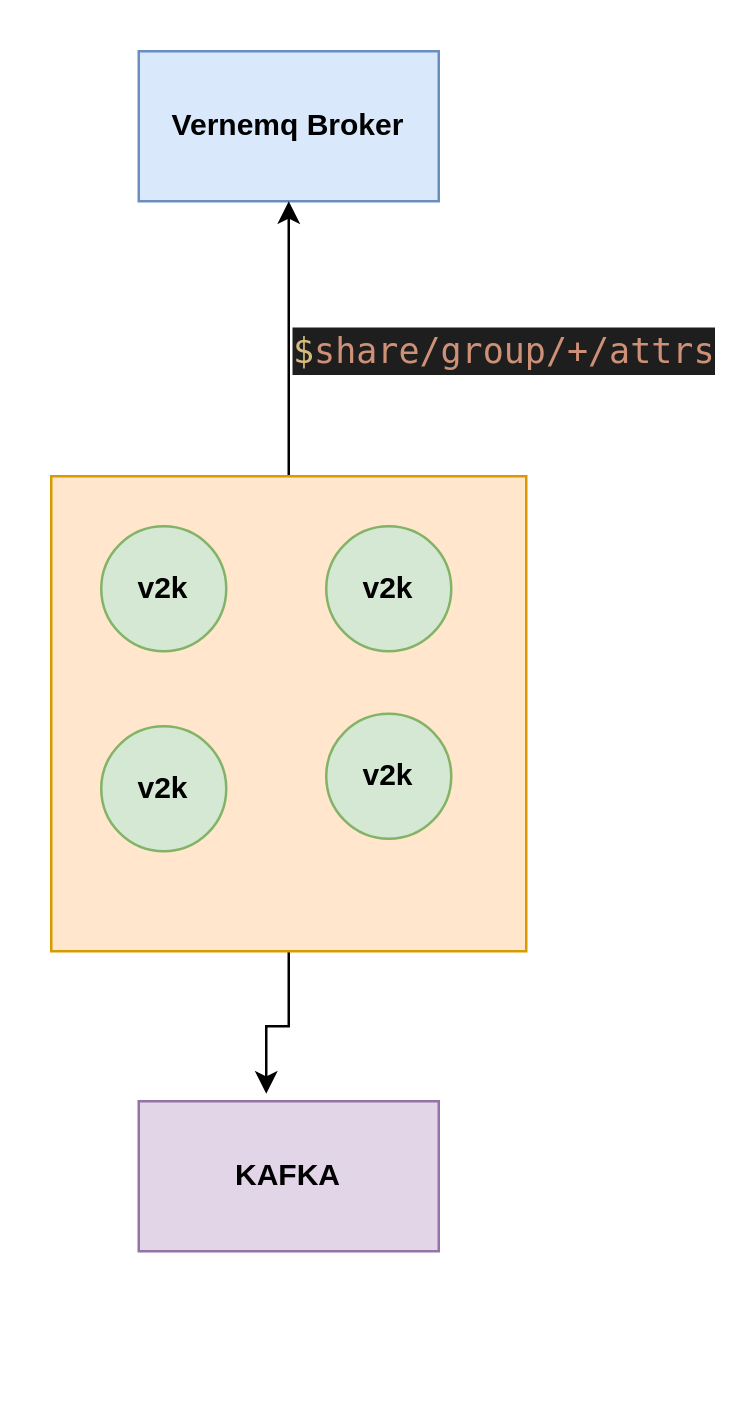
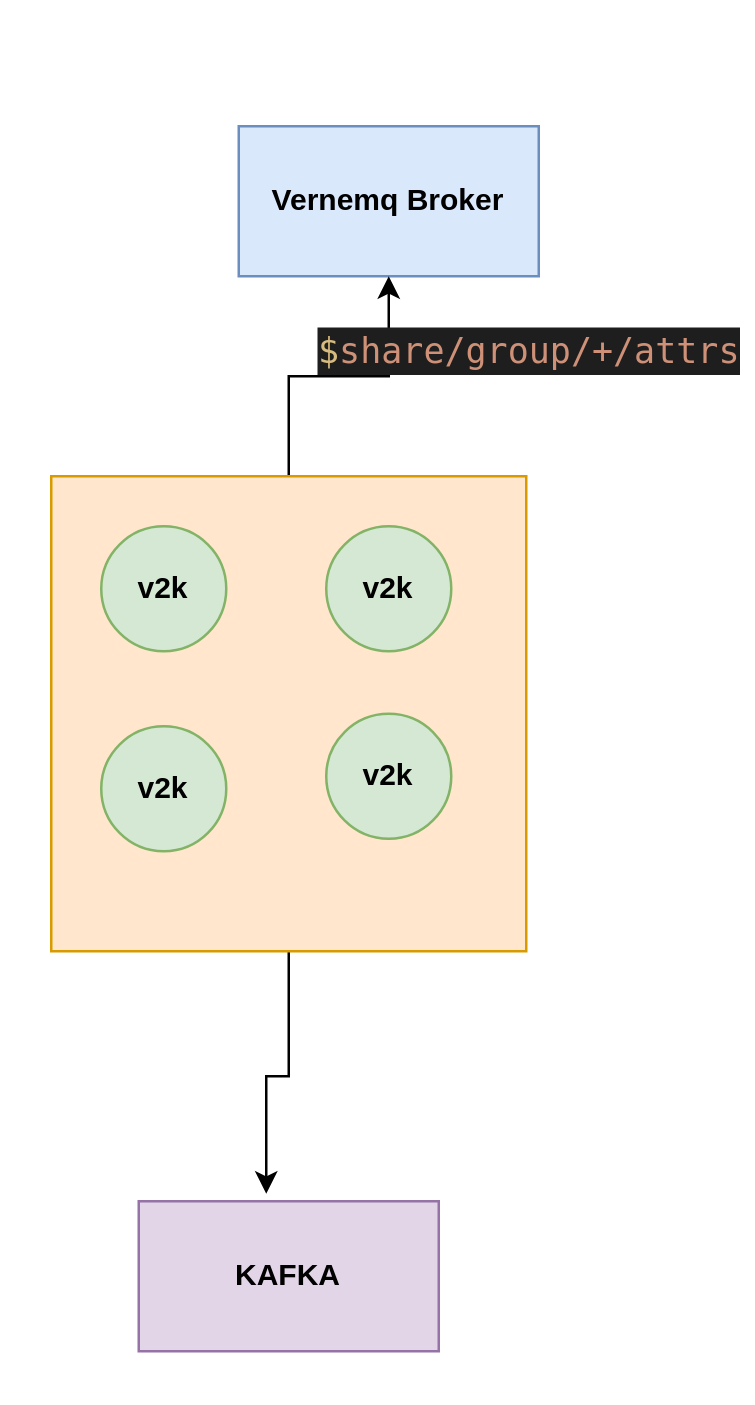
(289, 126) -> (389, 201)
(505, 351) -> (530, 351)
(289, 1176) -> (289, 1276)
